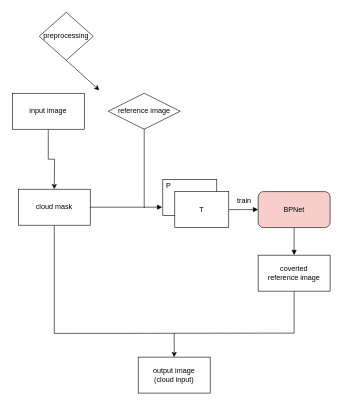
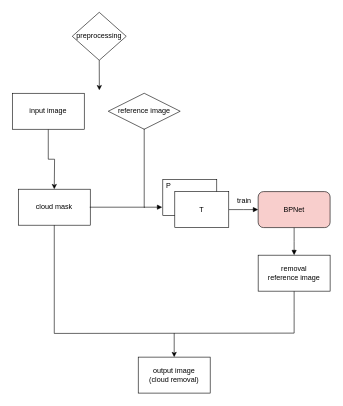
(66, 36) -> (99, 36)
(294, 273) -> (294, 273)
(174, 375) -> (174, 375)
